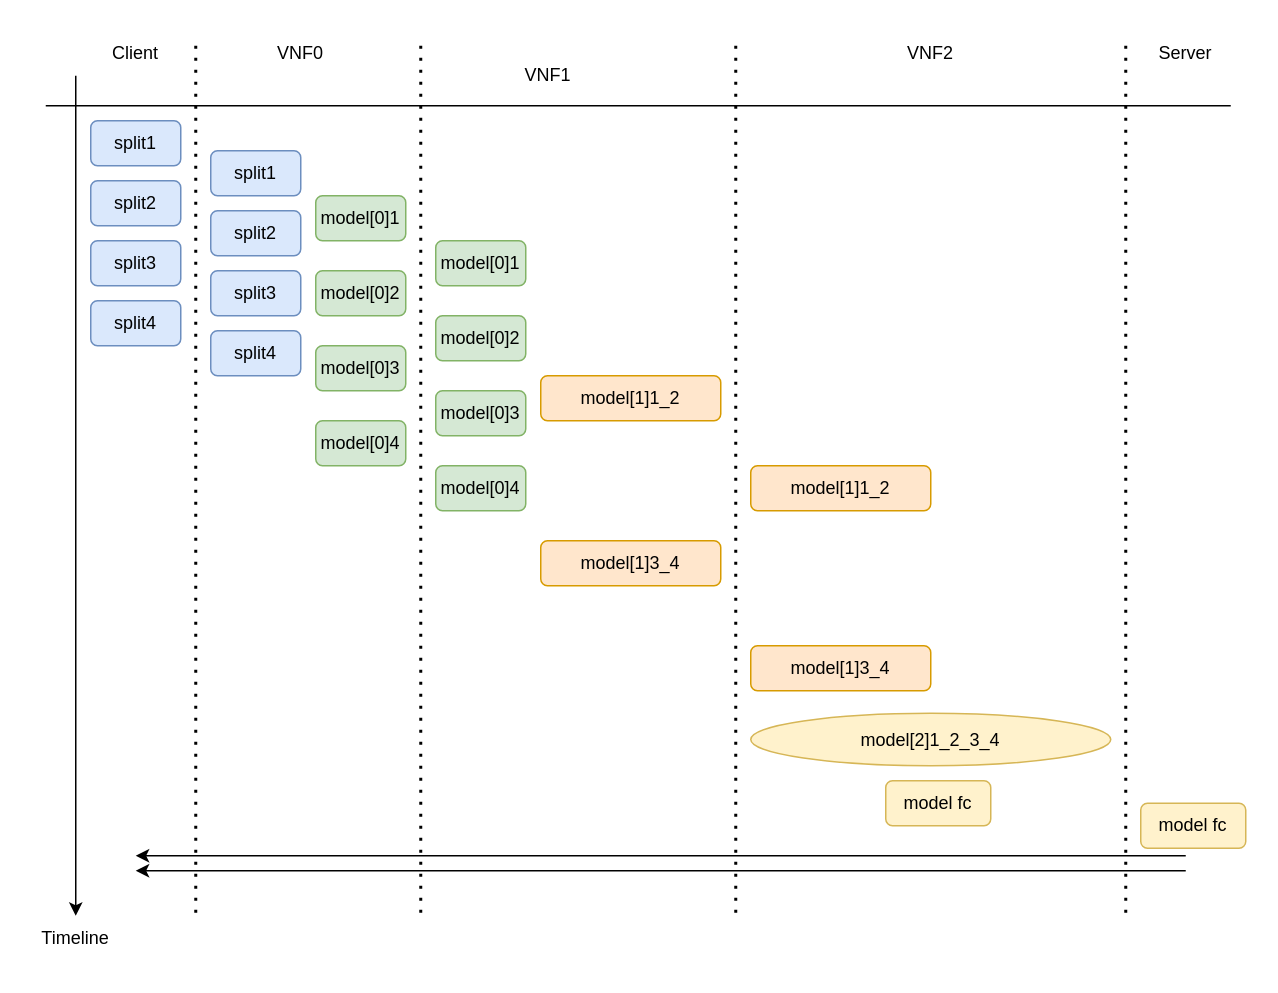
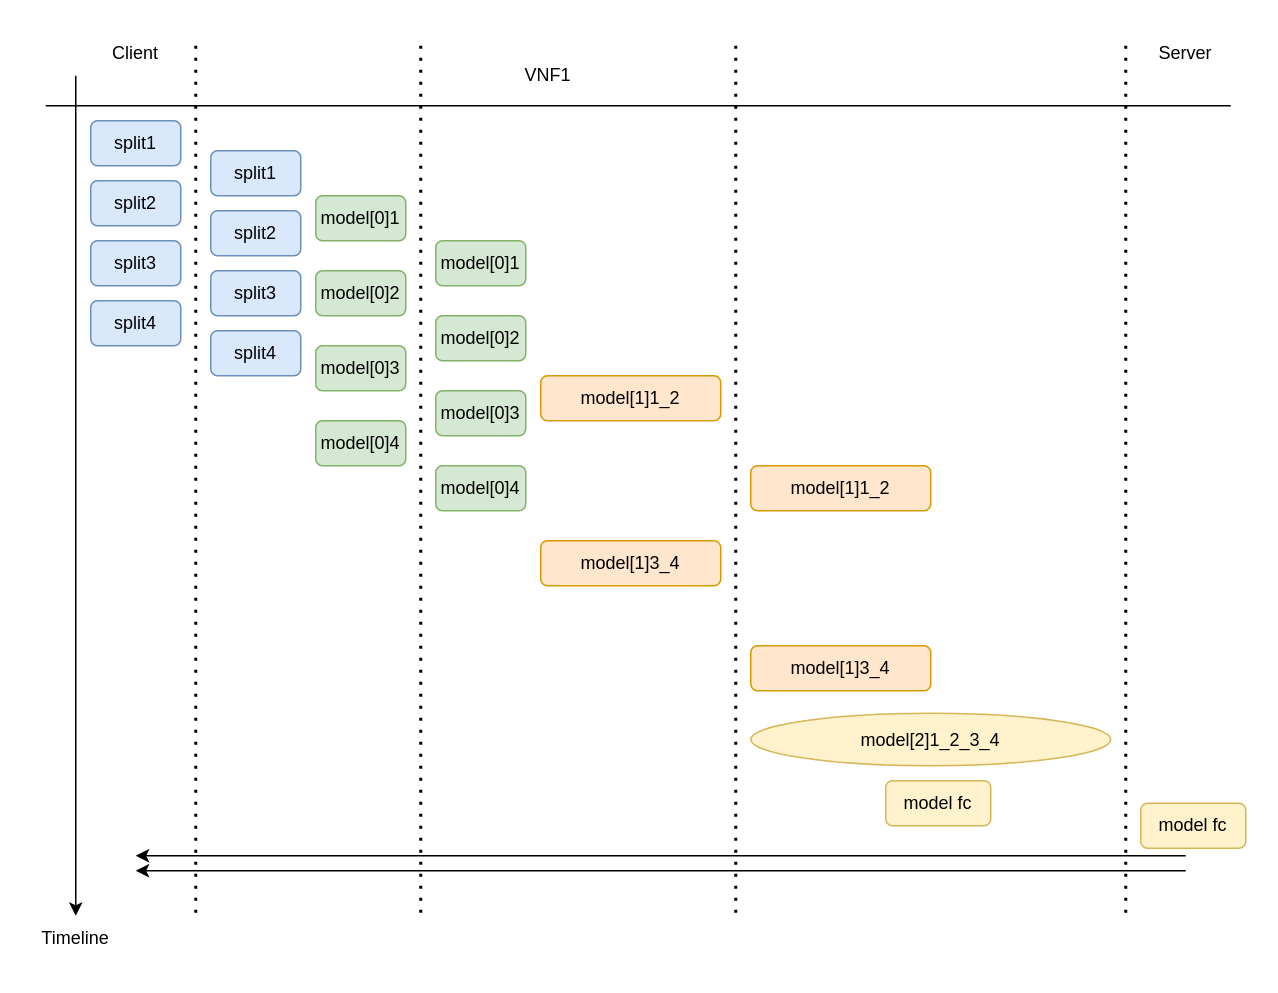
(301, 53) -> none
(931, 53) -> none
